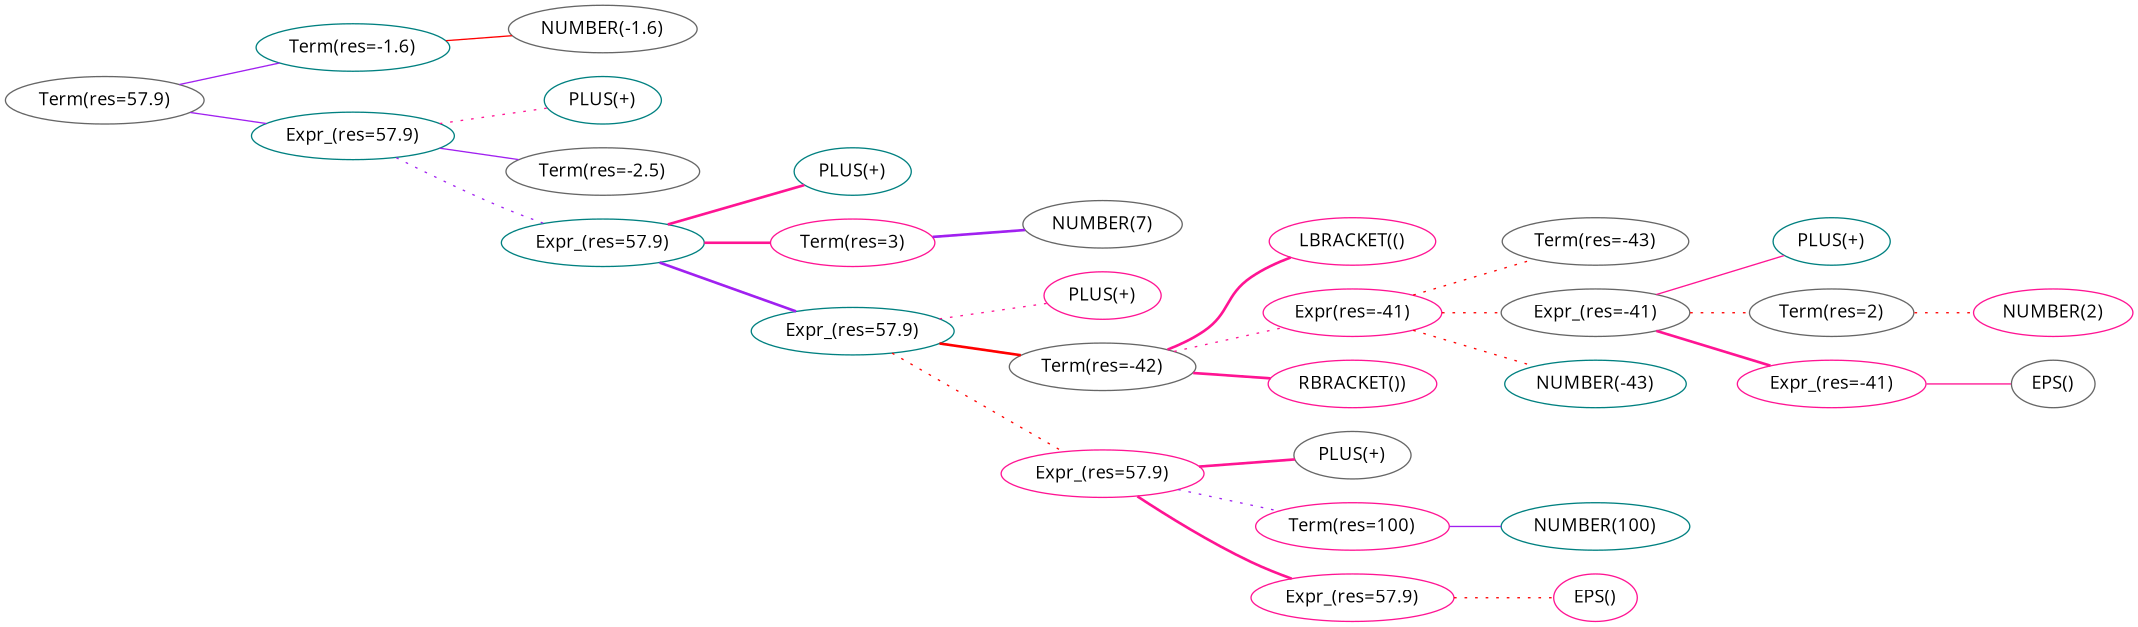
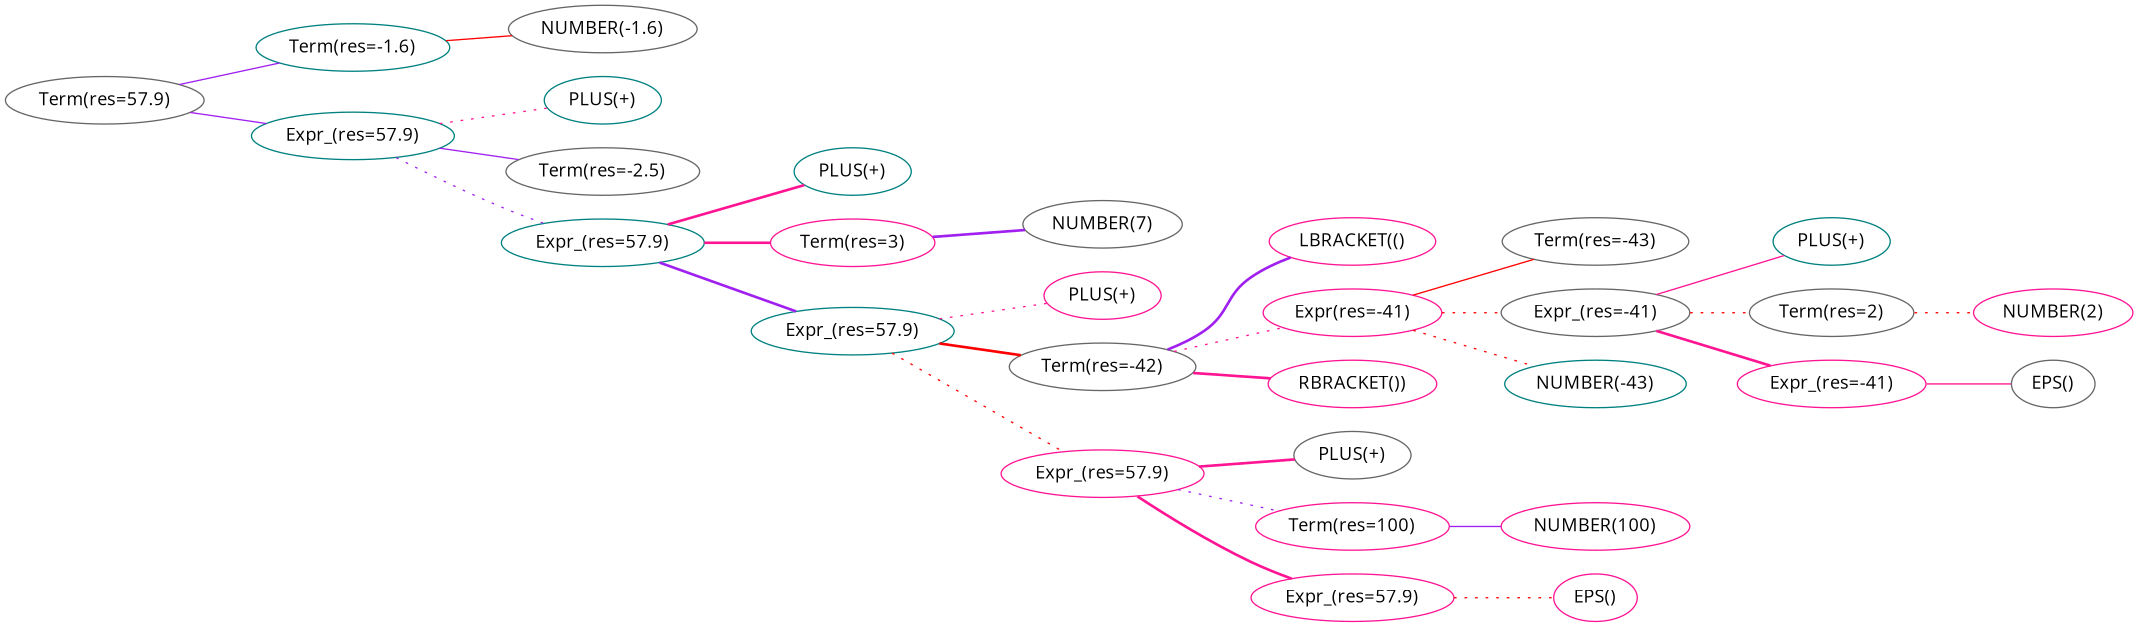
(1473, 277) -> (1473, 277)
(1228, 303) -> (1228, 303)
(1595, 526) -> (1595, 526)
